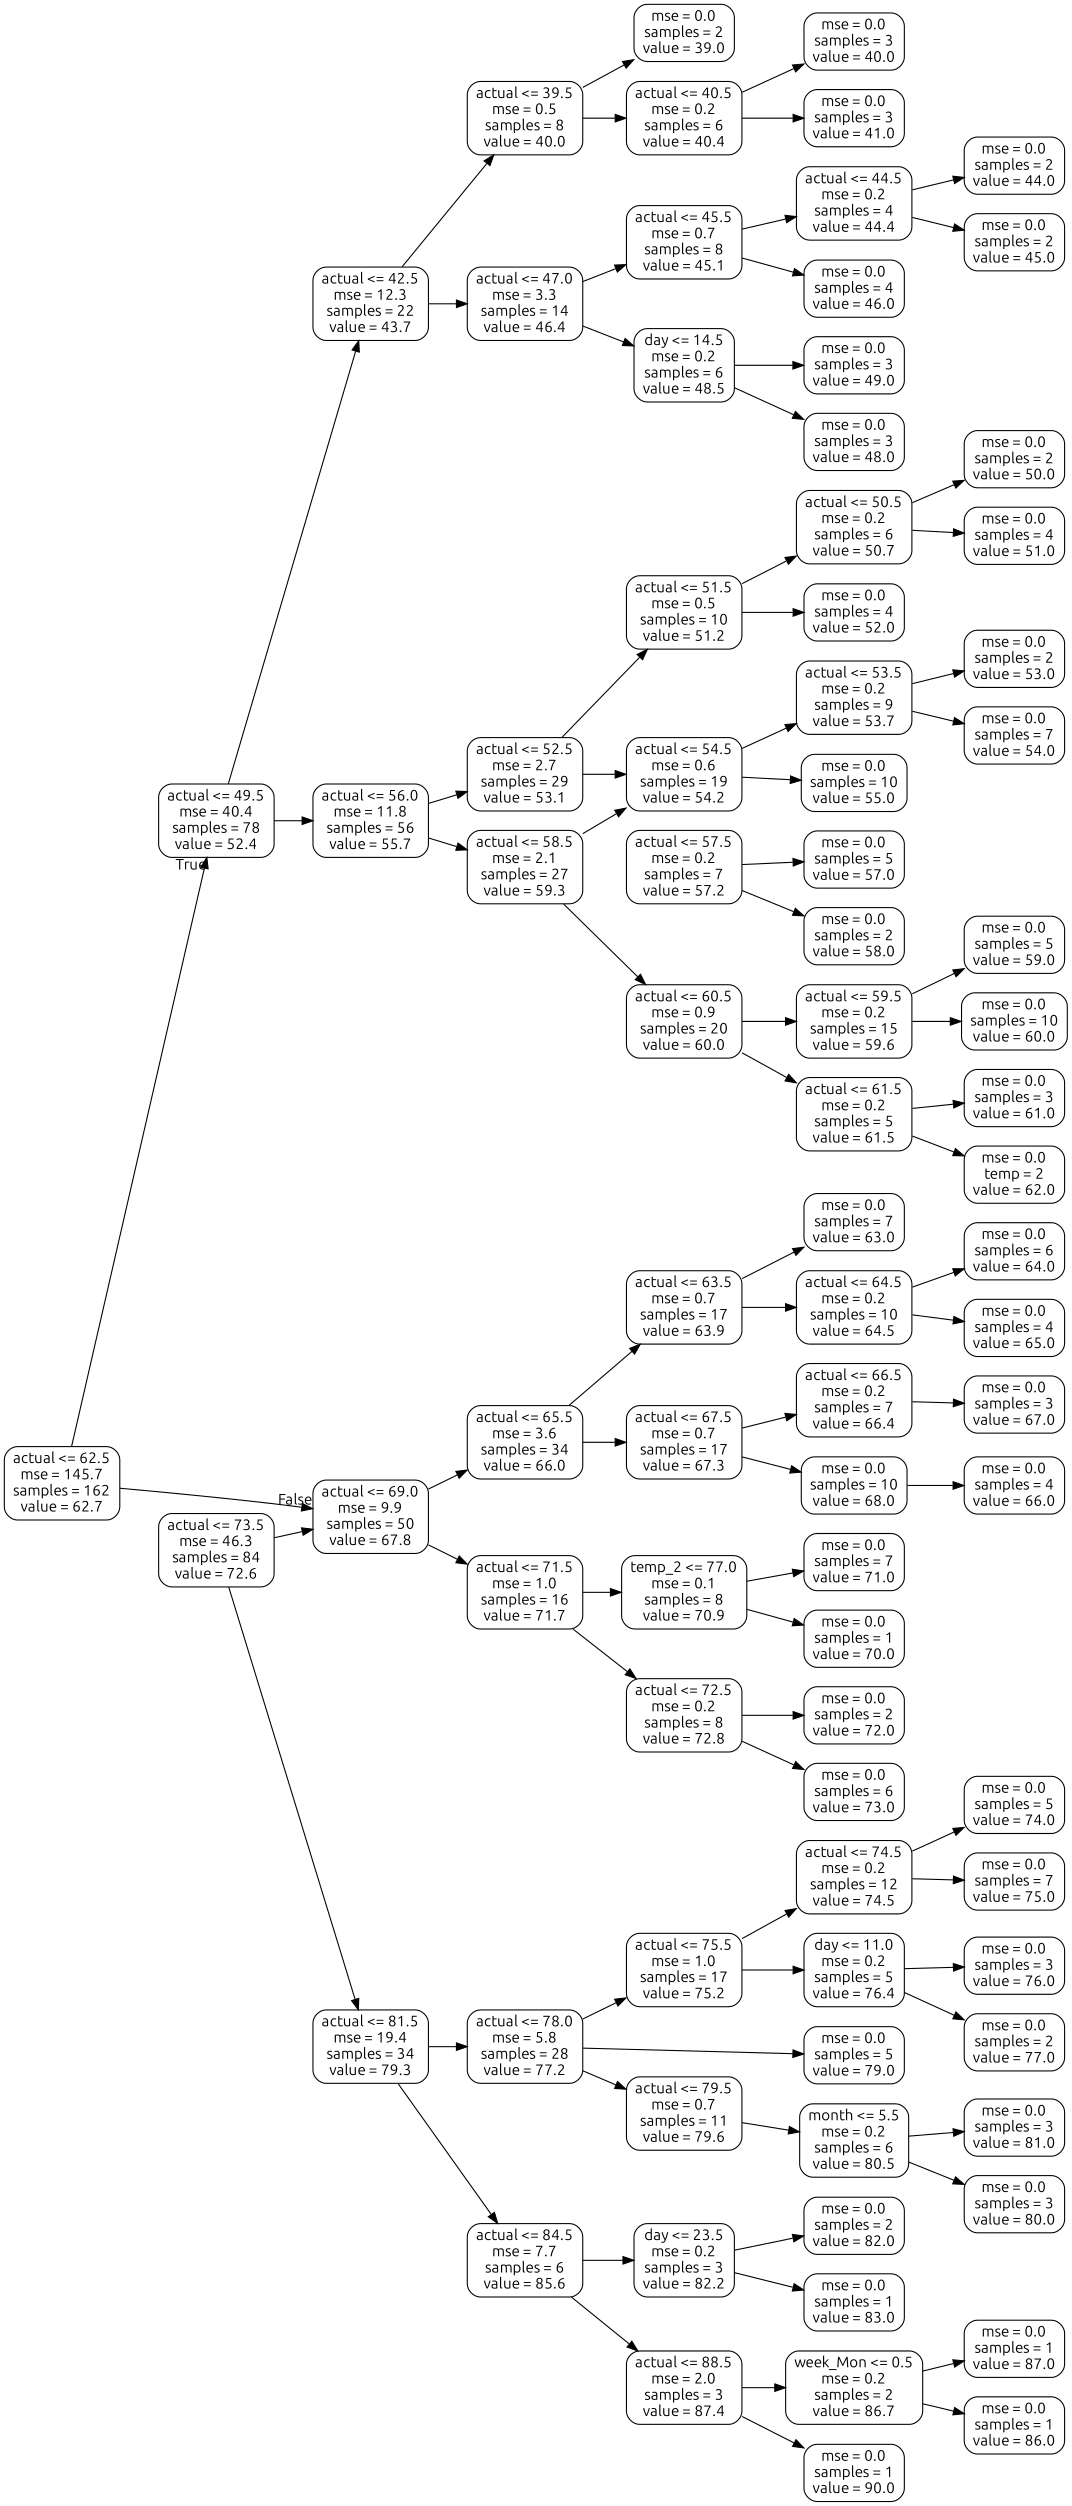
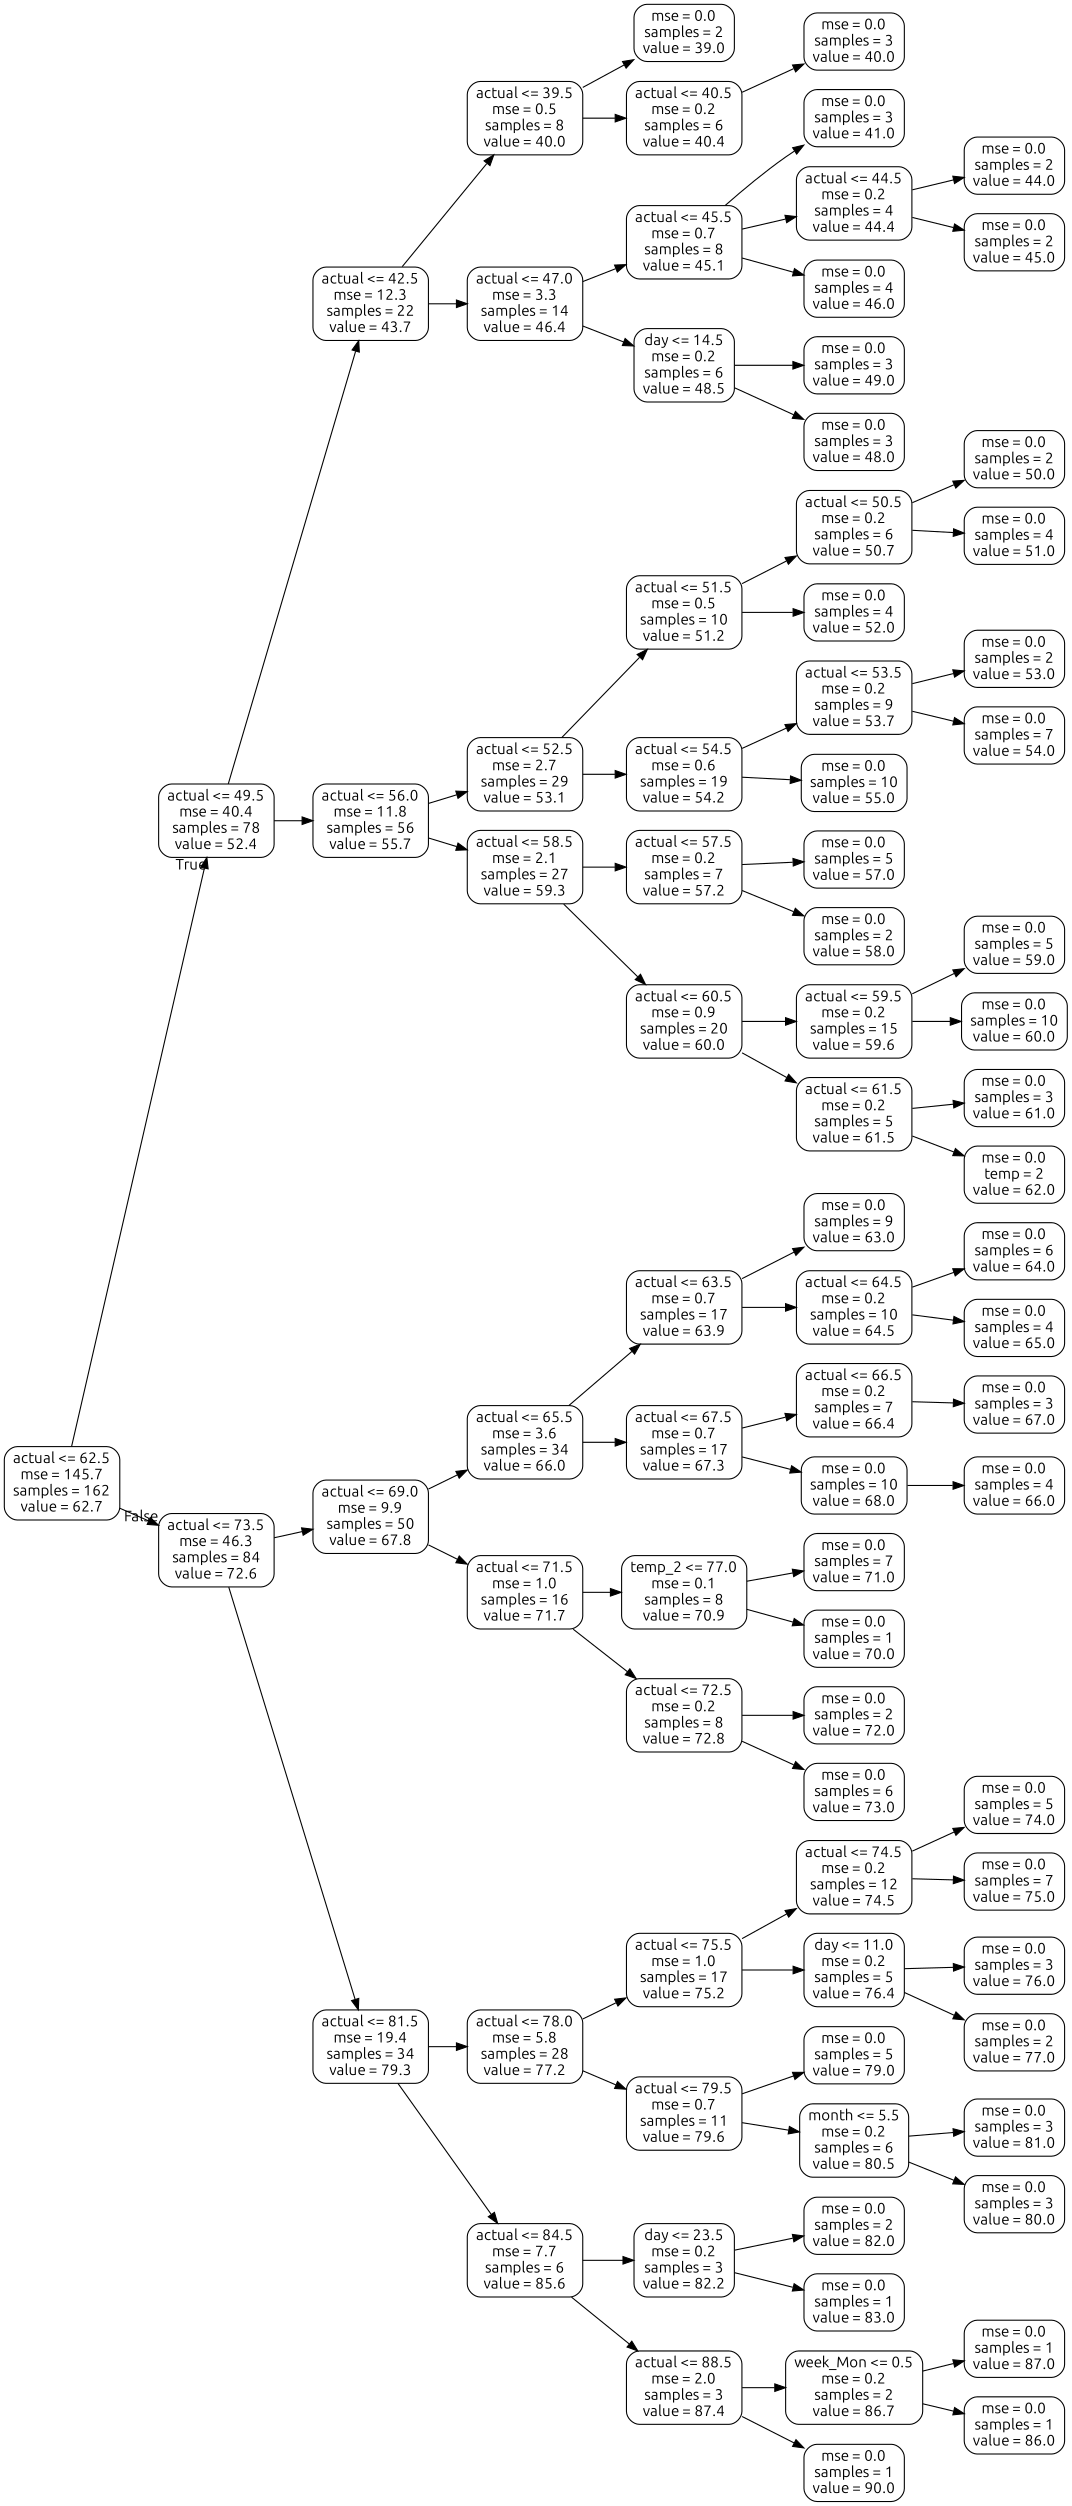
(767, 118) -> (759, 177)
(600, 824) -> (599, 867)
(854, 1222) -> (854, 1222)
(211, 1497) -> (134, 1515)
(688, 2051) -> (768, 2085)
